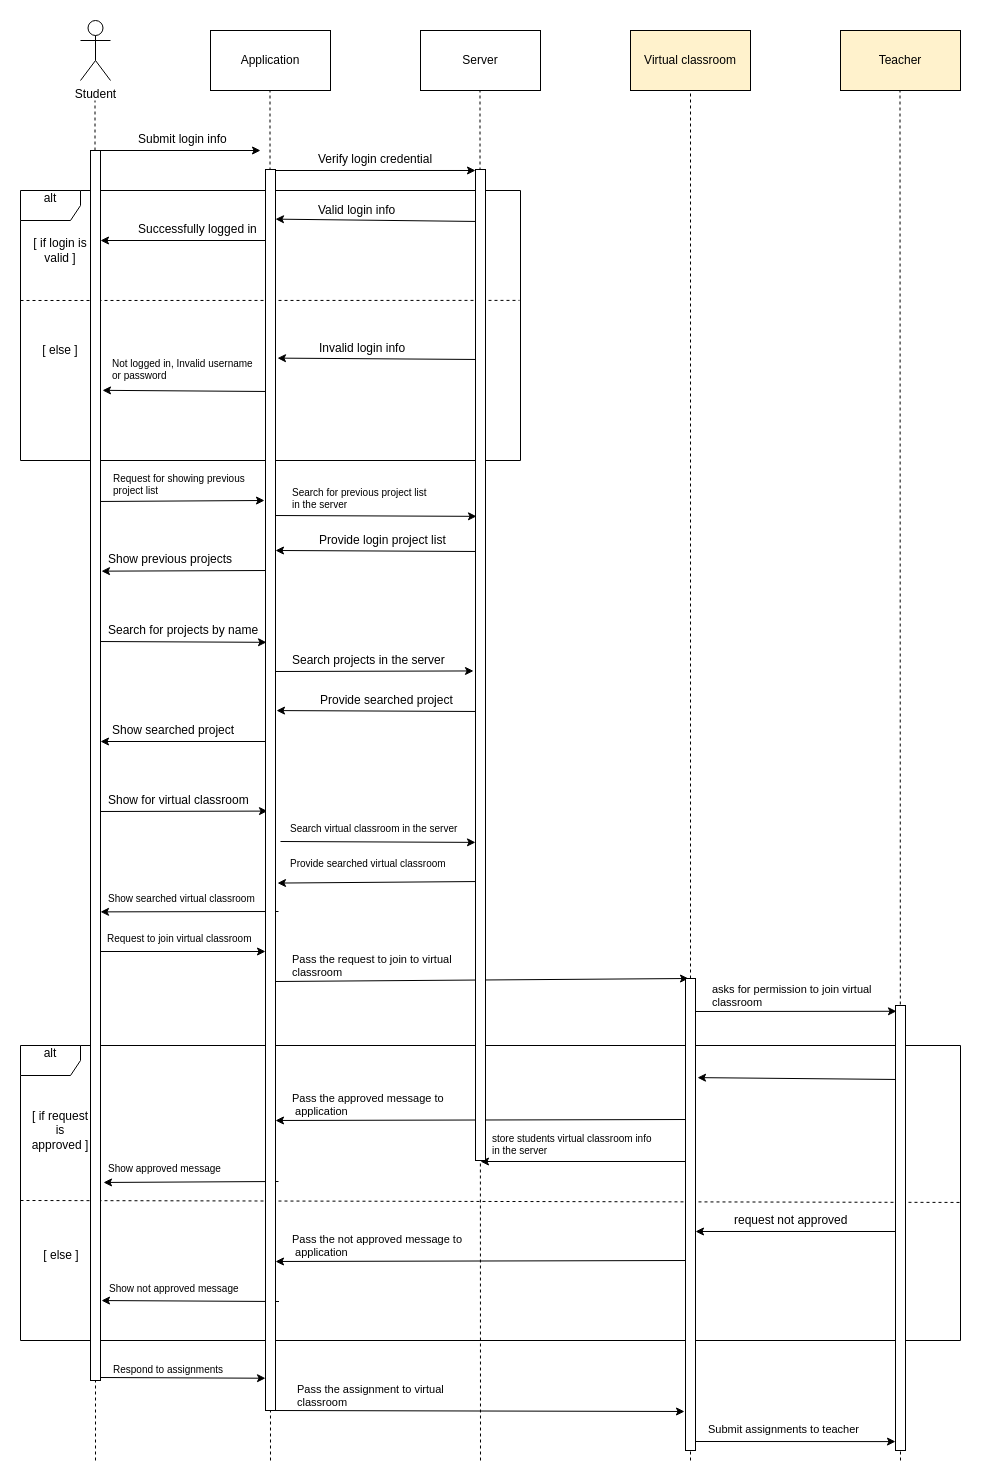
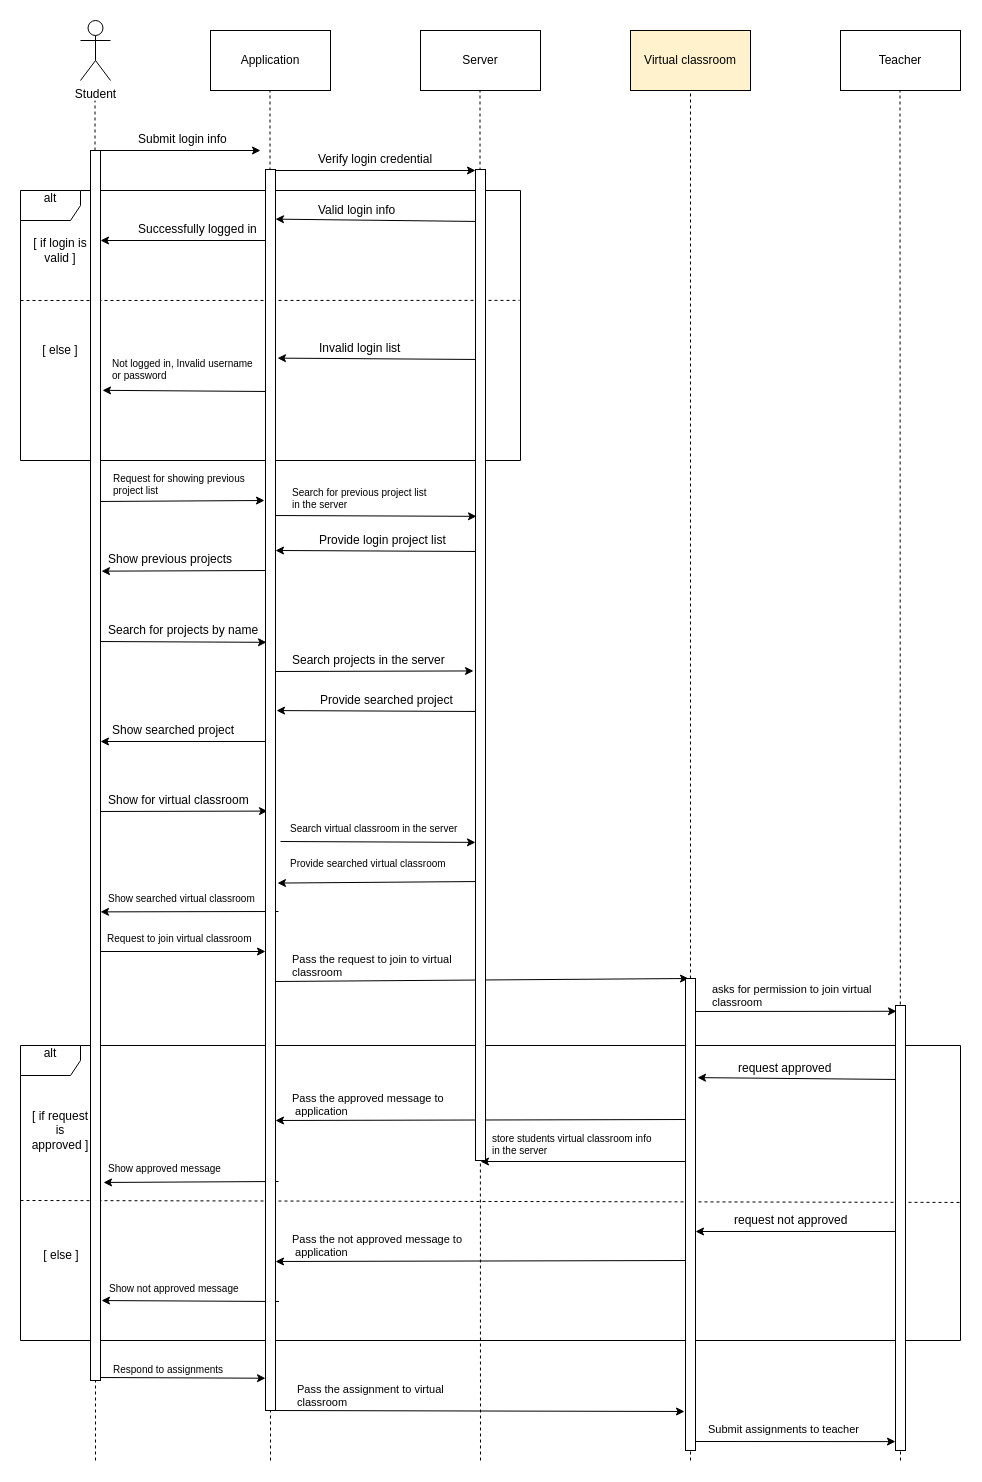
(901, 61) -> (901, 61)
(369, 349) -> (368, 349)
none -> (792, 1069)
